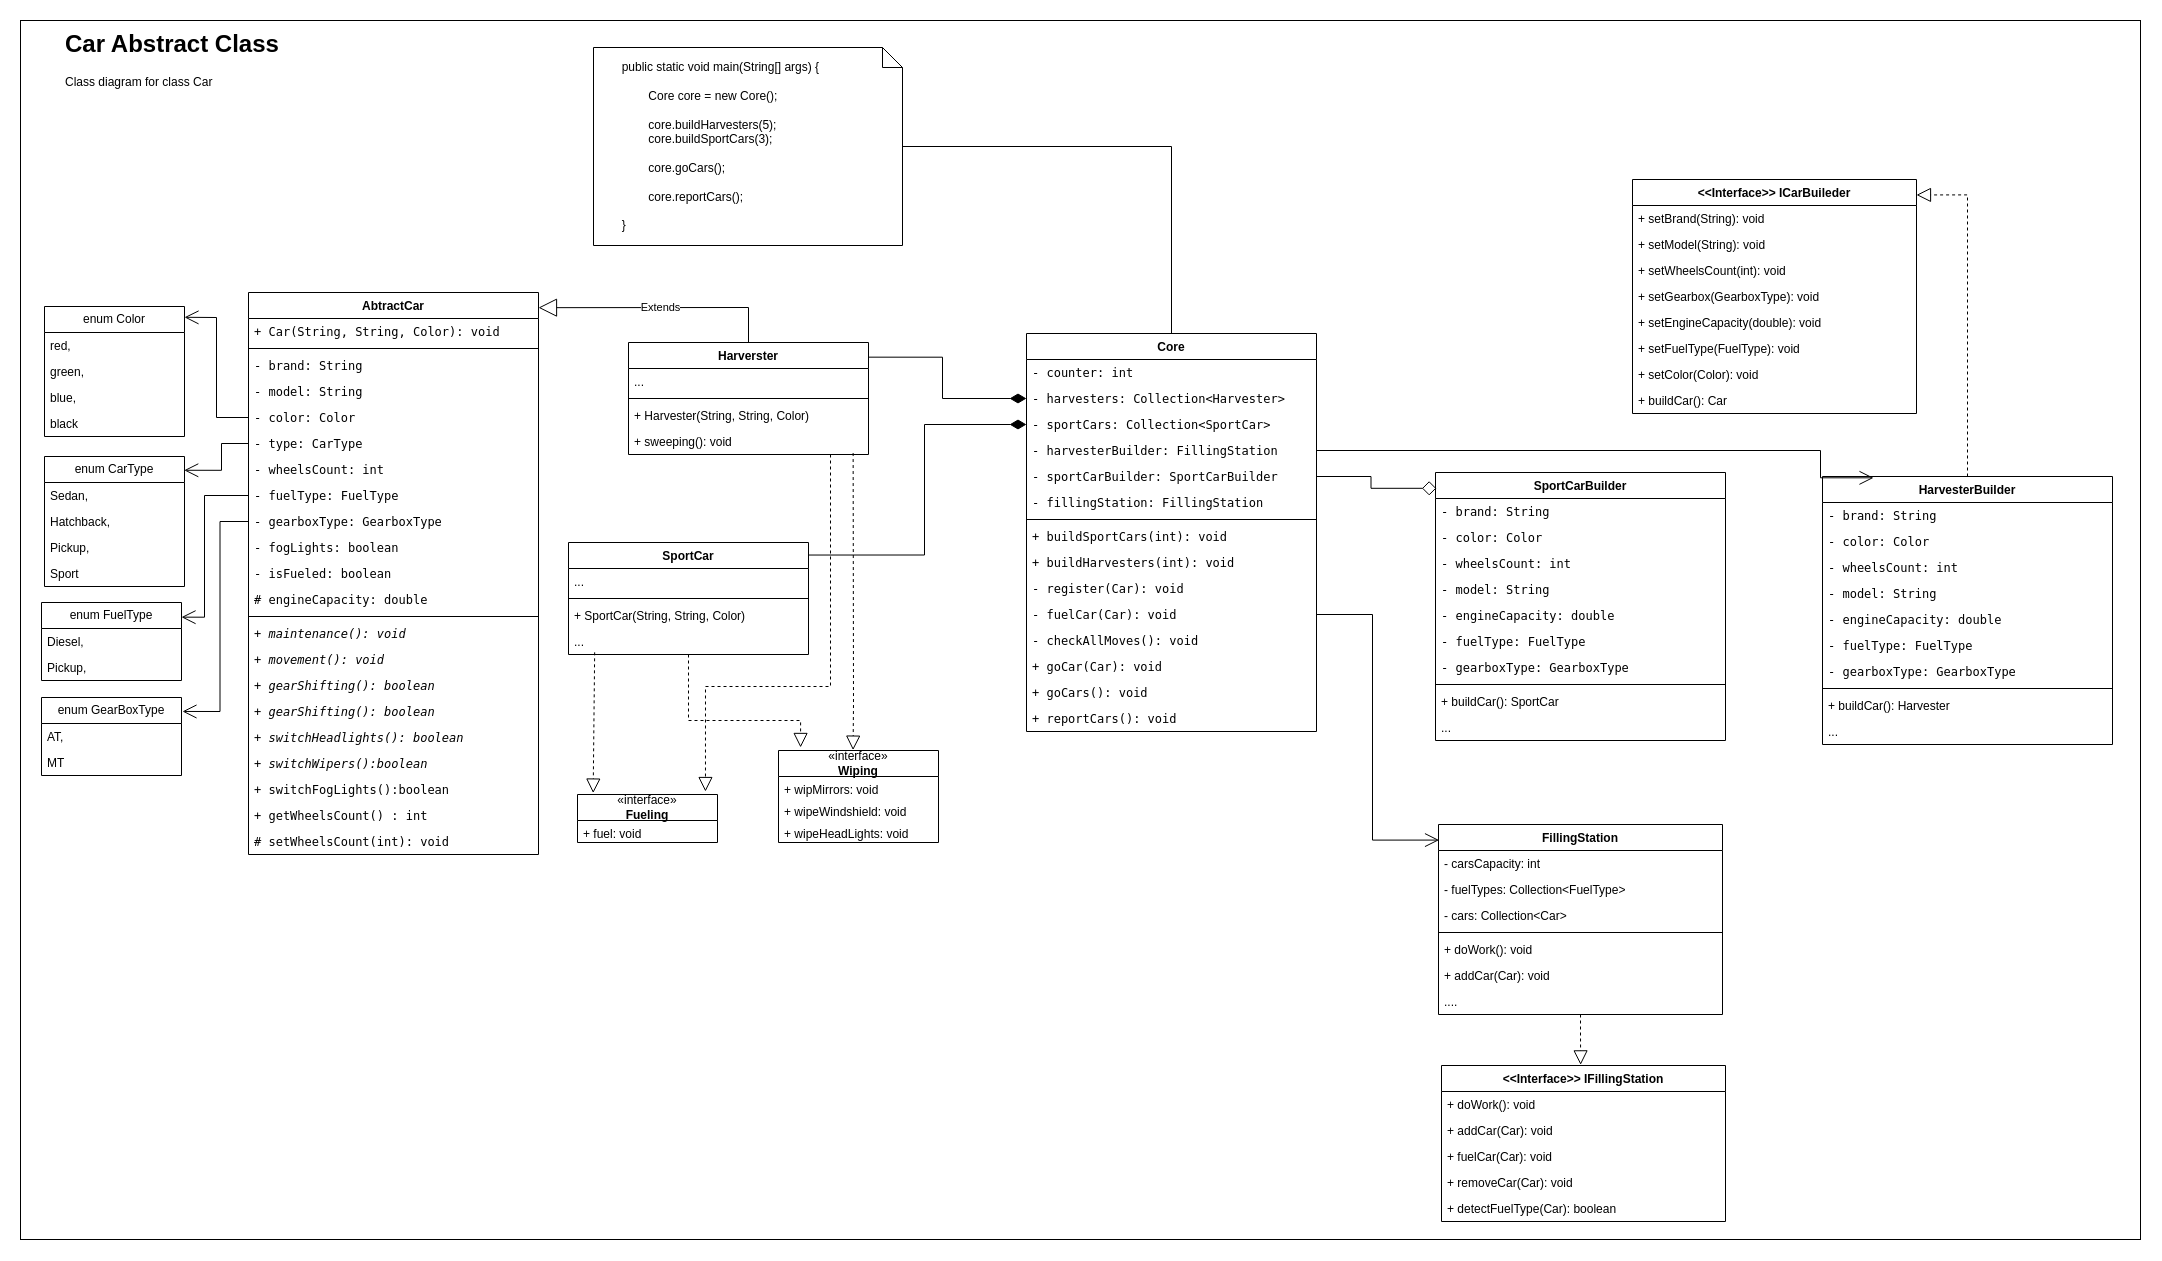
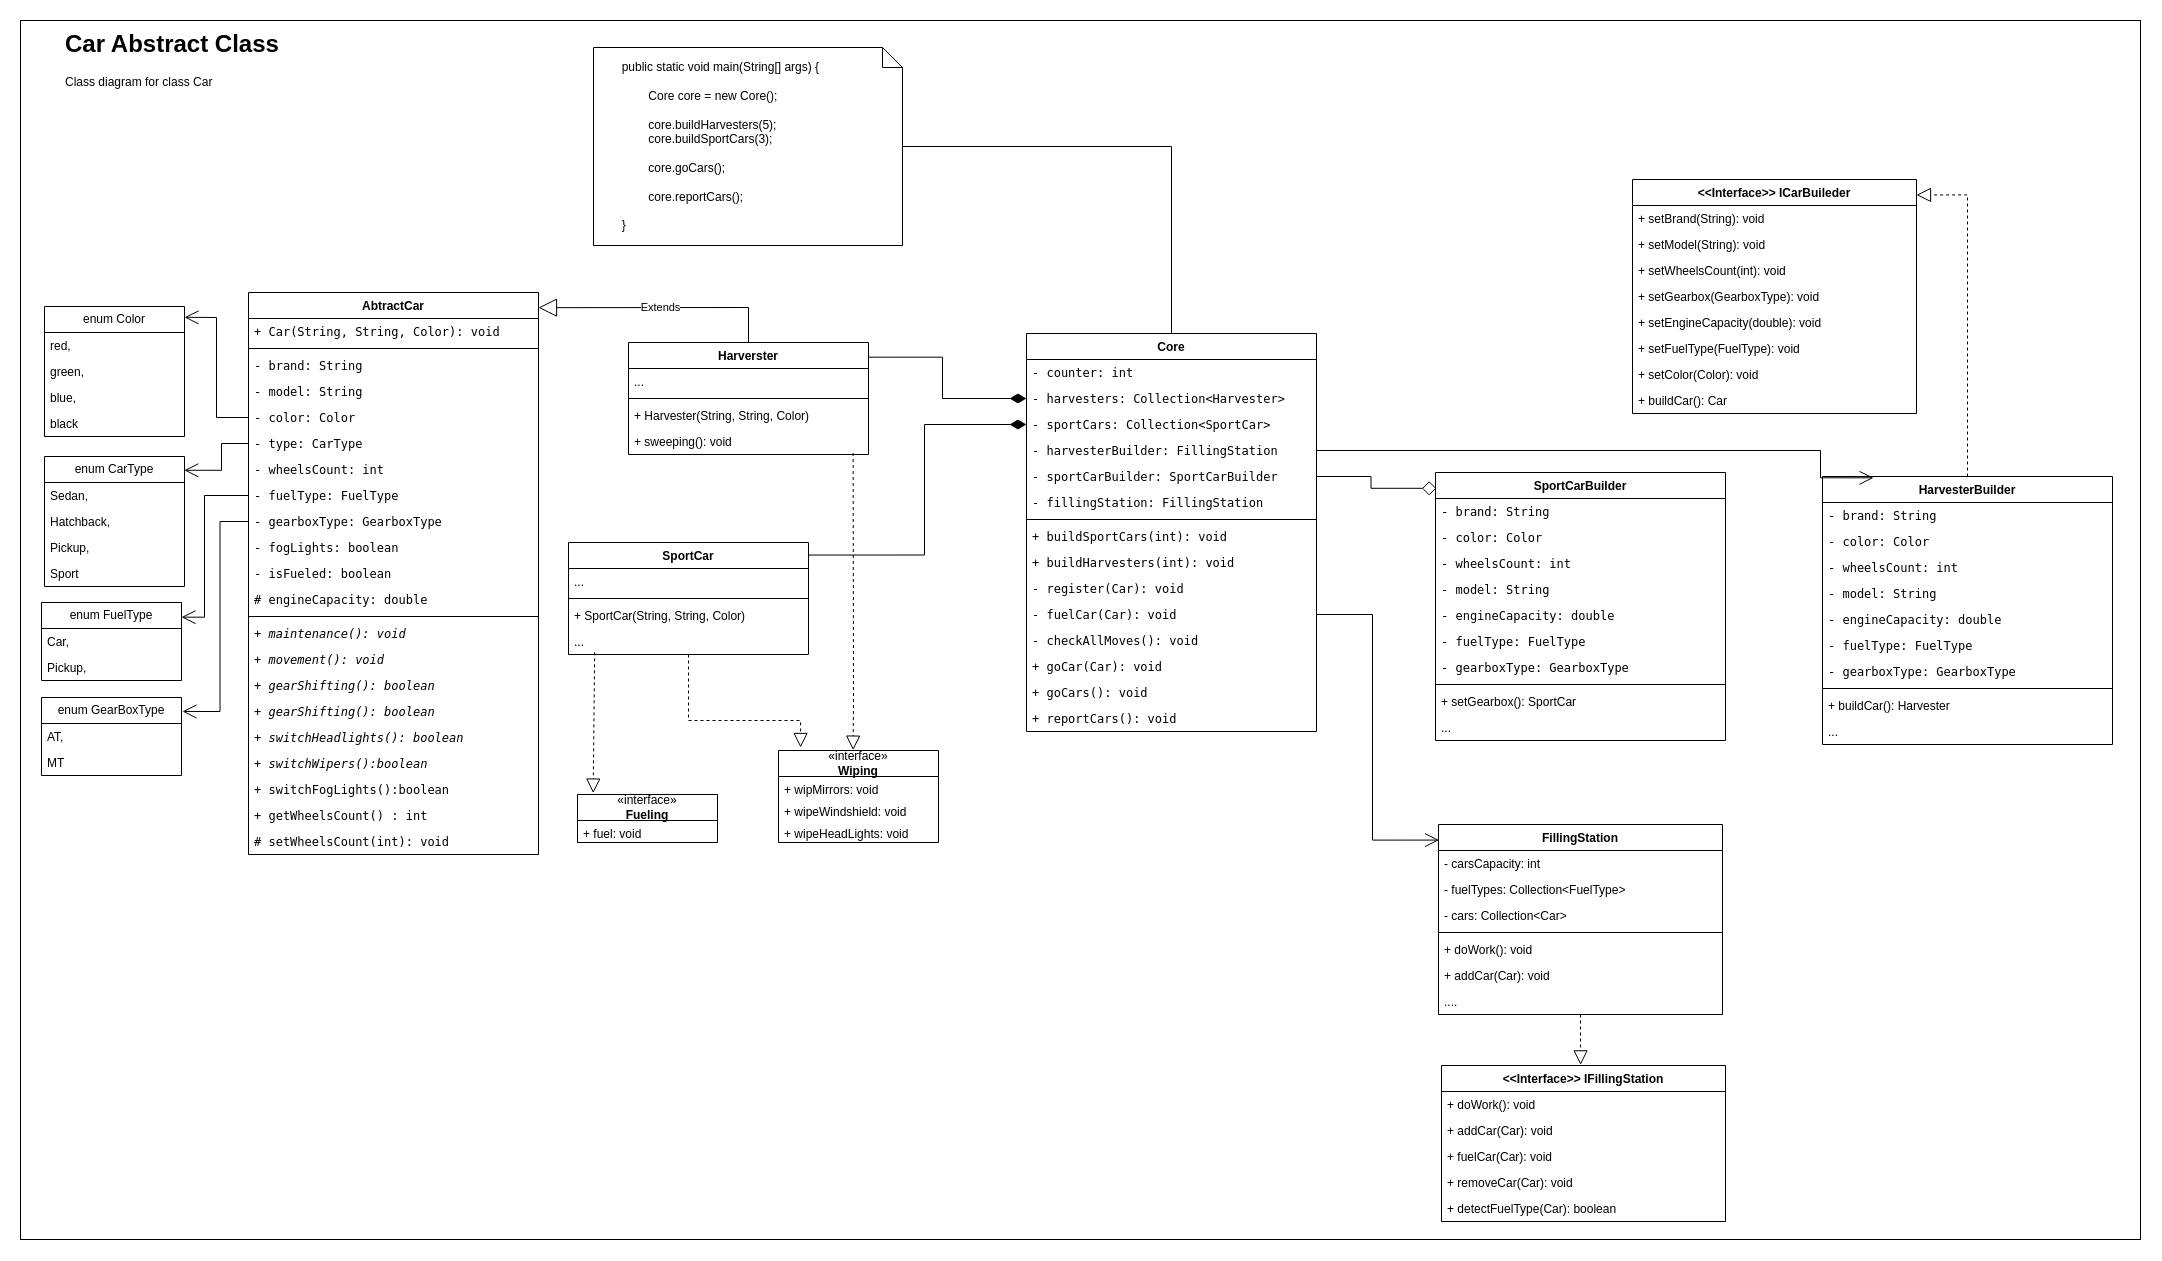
(66, 643) -> (59, 643)
(831, 679) -> none
(1508, 703) -> (1517, 703)
